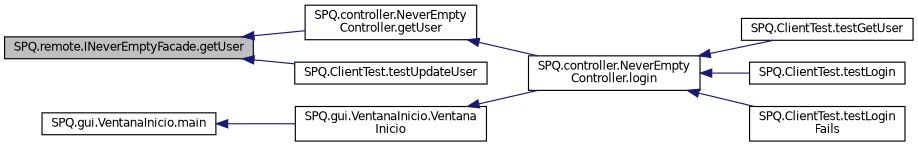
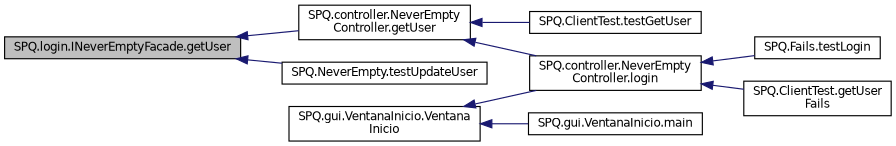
(742, 47) -> (506, 22)
(129, 48) -> (123, 48)
(391, 73) -> (385, 73)
(827, 73) -> (817, 48)
(261, 124) -> (510, 124)
(827, 124) -> (817, 98)
